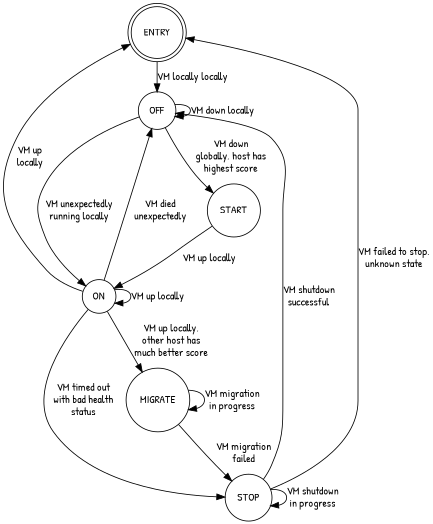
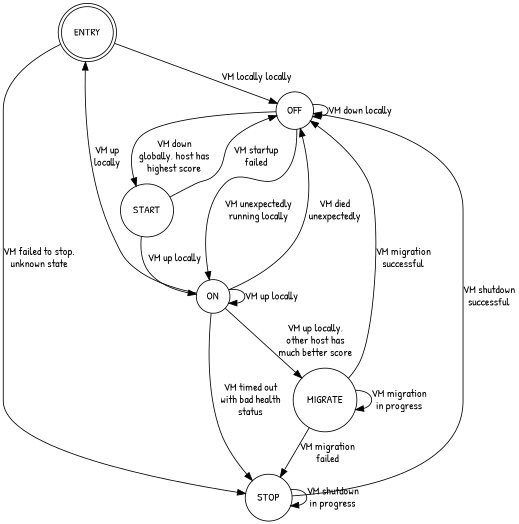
none -> (223, 161)
(358, 229) -> (3, 340)
none -> (376, 244)
